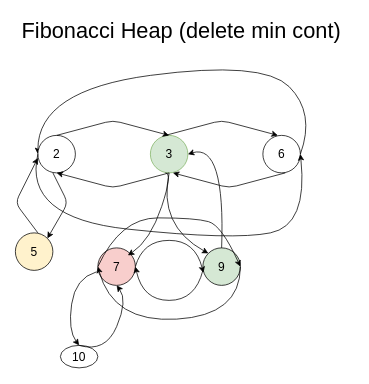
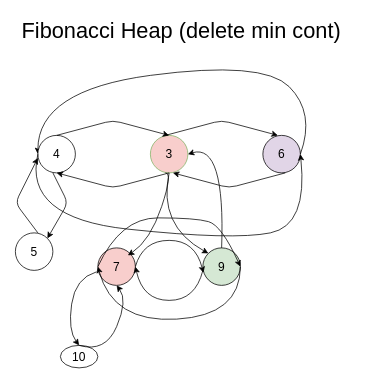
(57, 154) -> (57, 154)
(169, 154) -> (169, 154)
(282, 154) -> (282, 154)
(34, 252) -> (34, 252)
